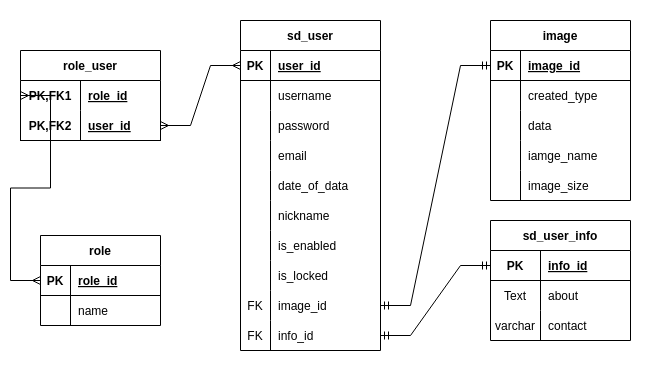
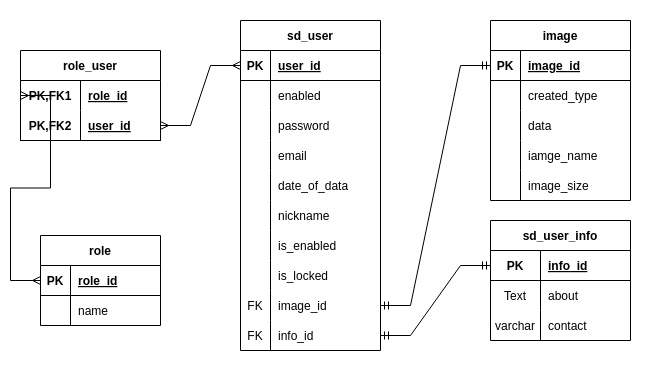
(305, 96) -> (300, 96)
